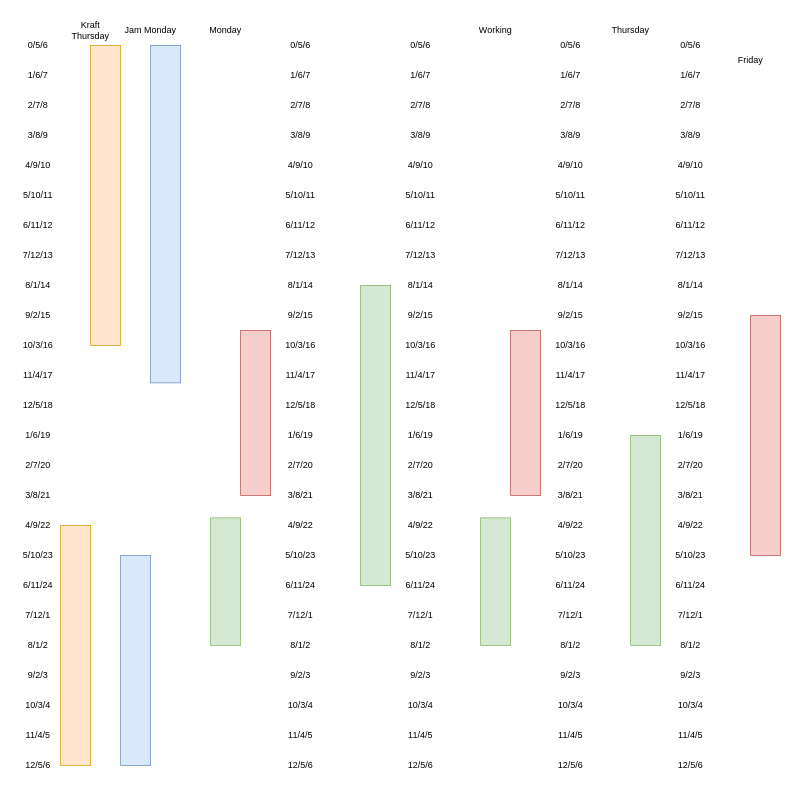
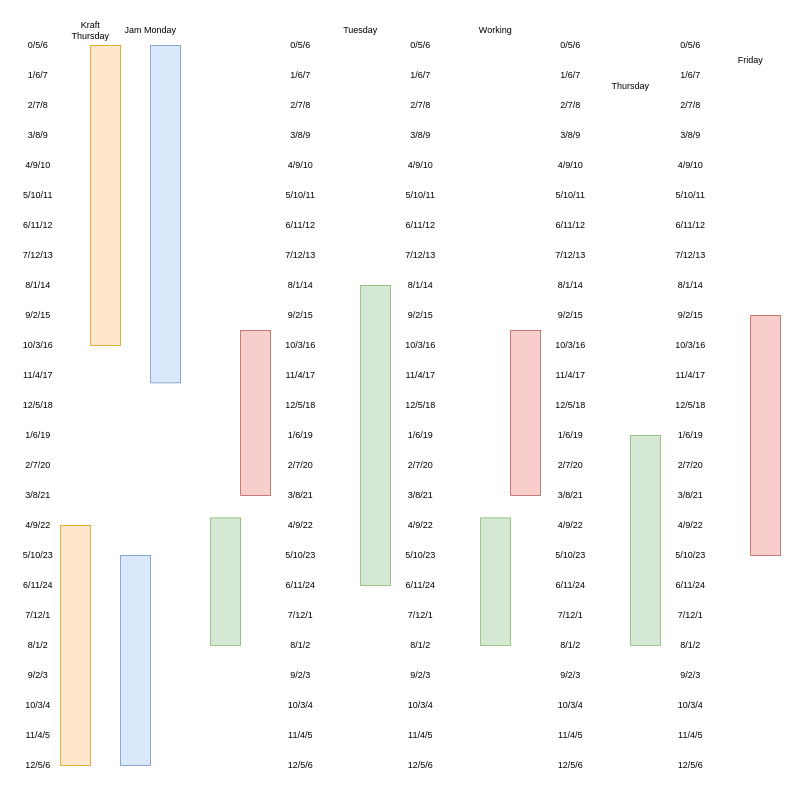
(225, 30) -> none
none -> (360, 30)
(630, 30) -> (630, 87)
